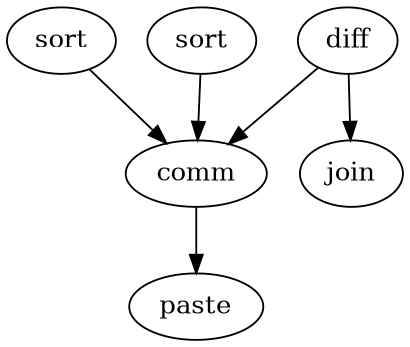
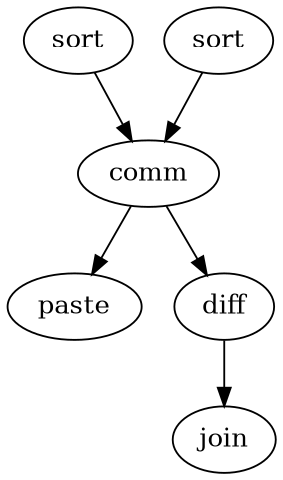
(281, 100) -> (182, 233)
